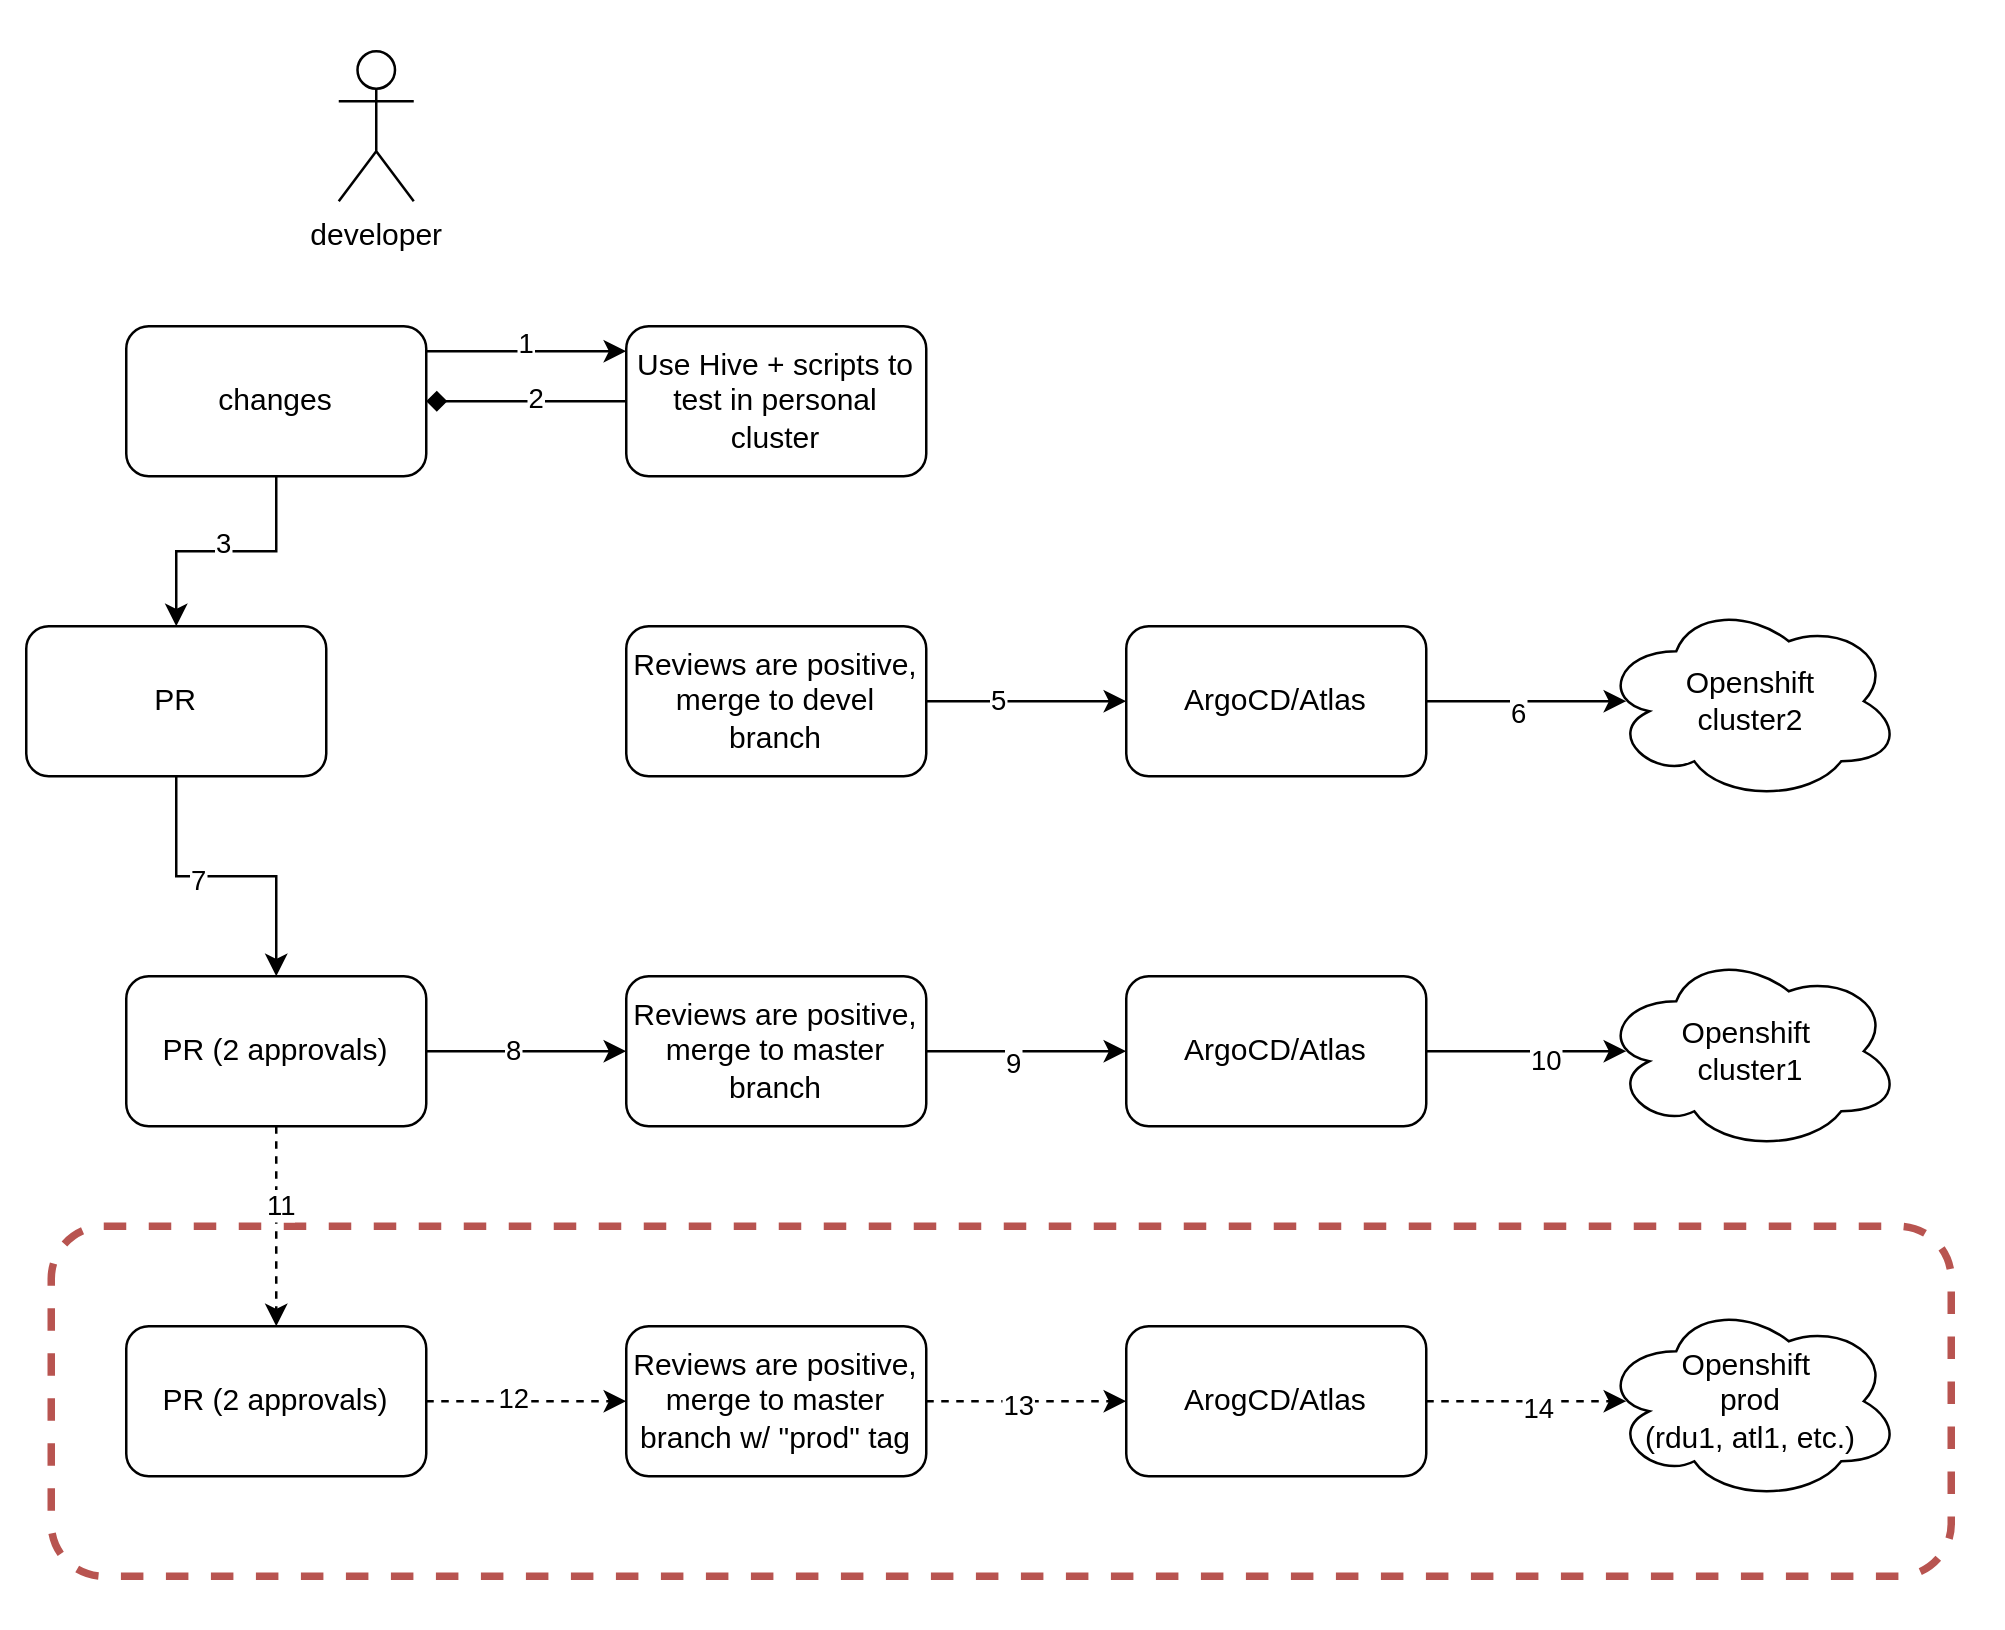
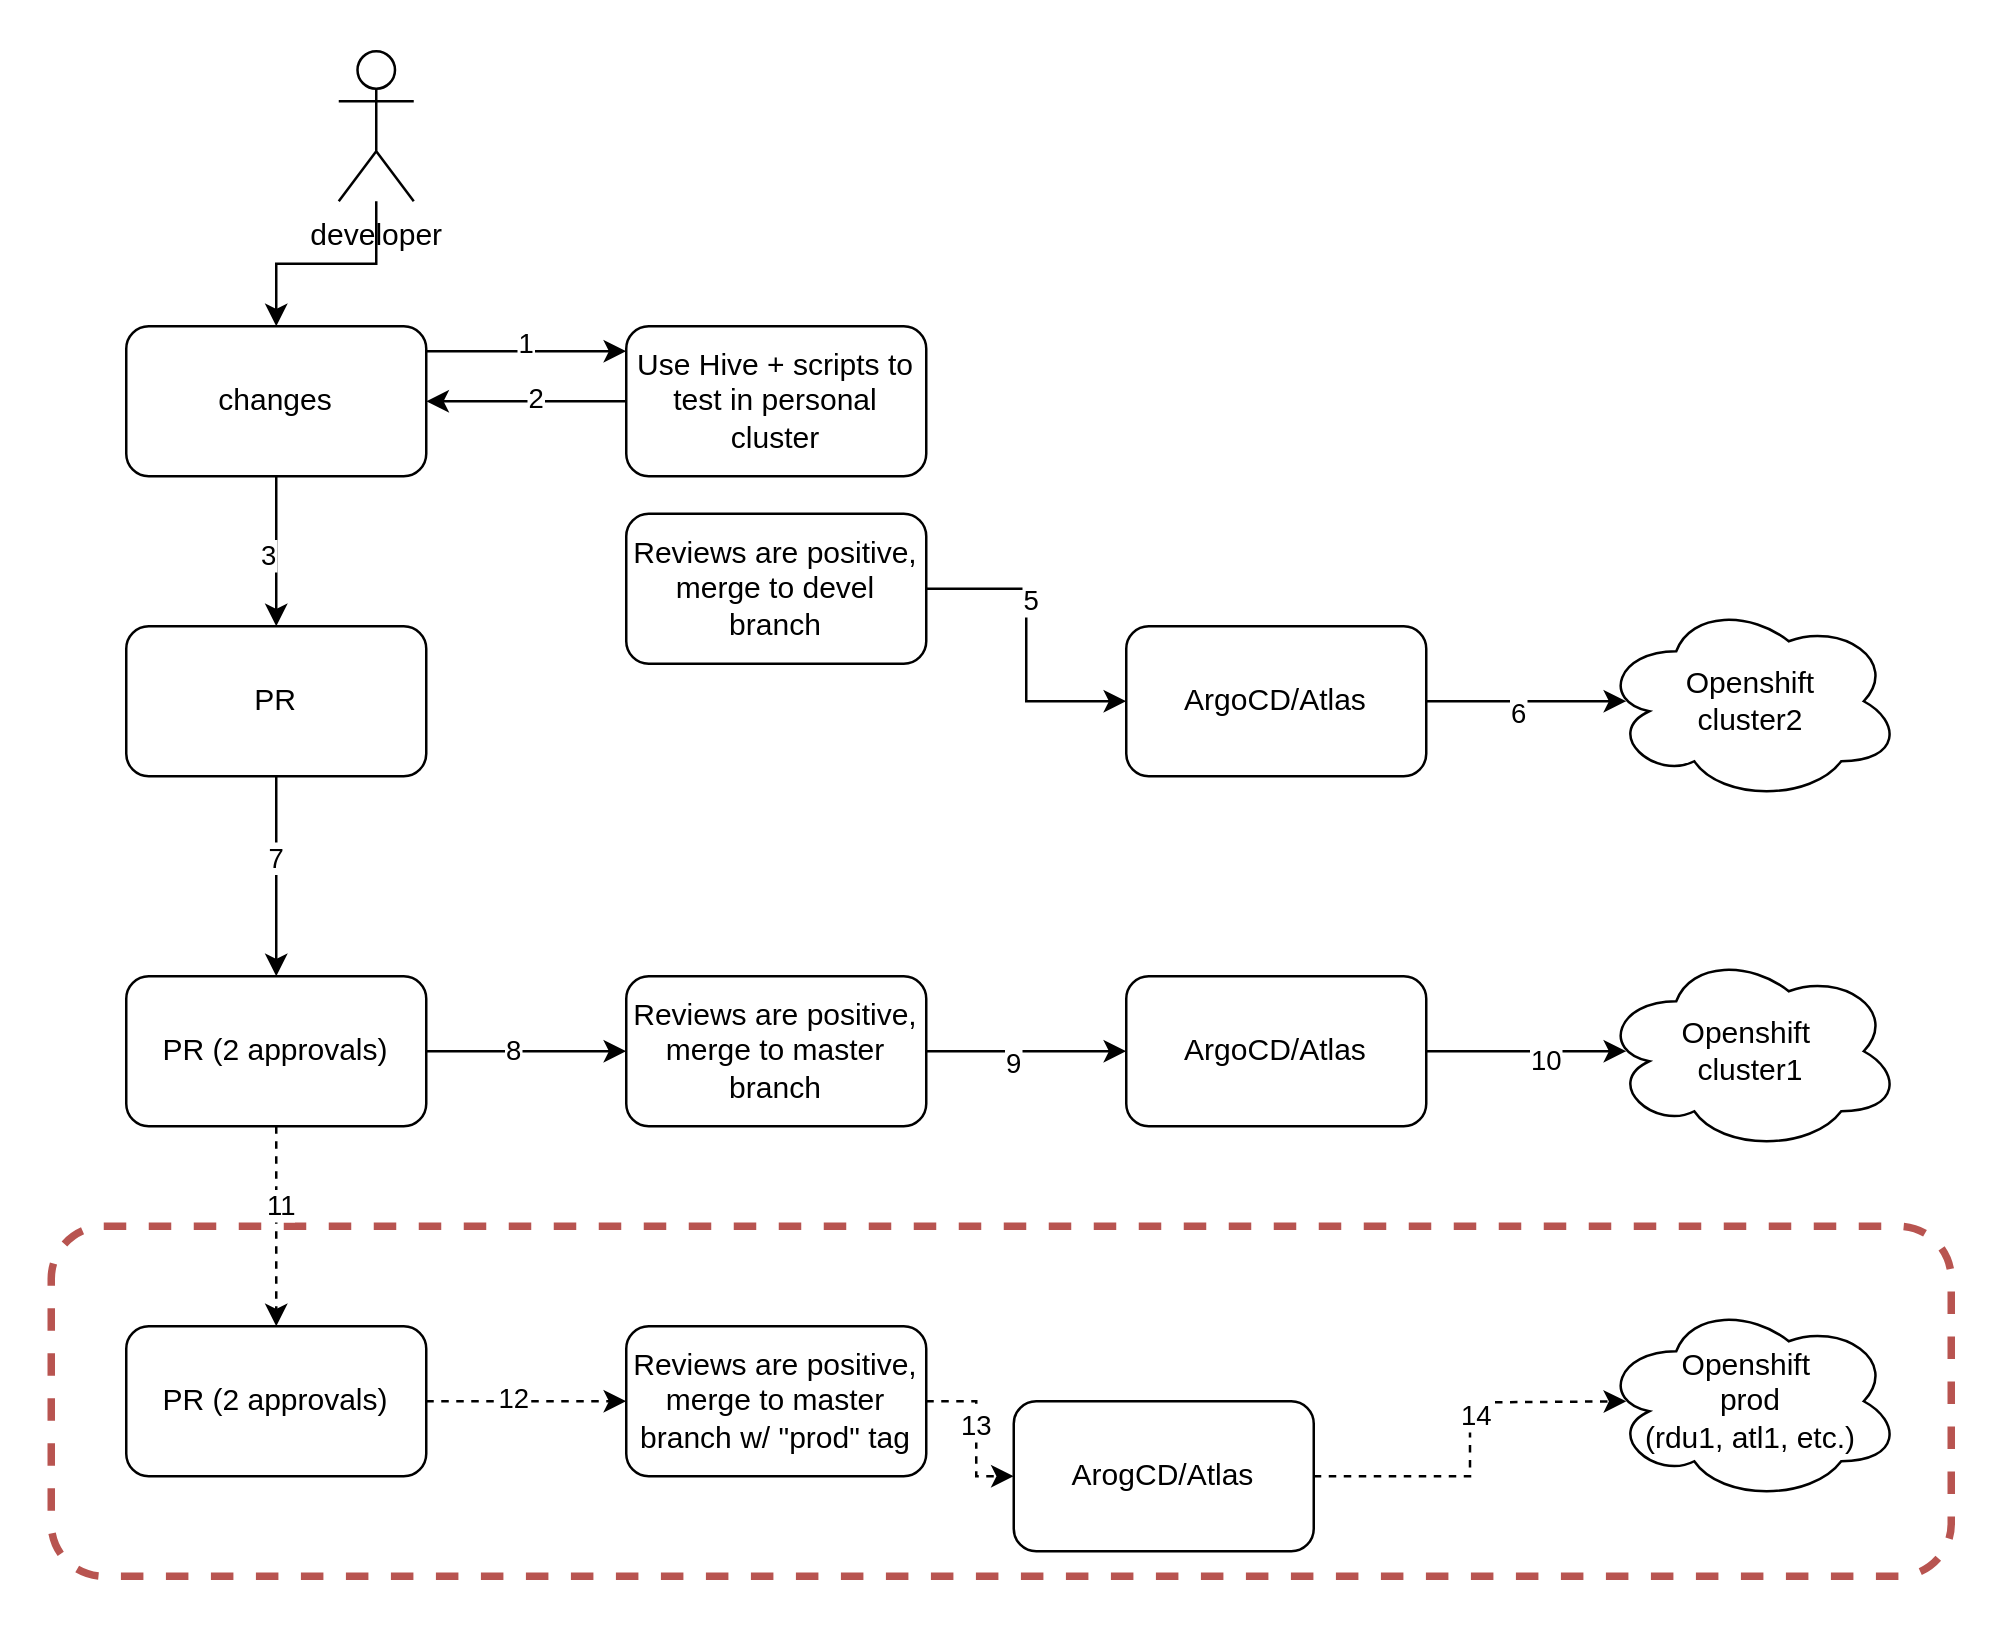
none -> (334, 264)
(447, 401) -> (445, 401)
(176, 701) -> (276, 701)
(776, 701) -> (776, 589)
(1276, 1401) -> (1164, 1476)
